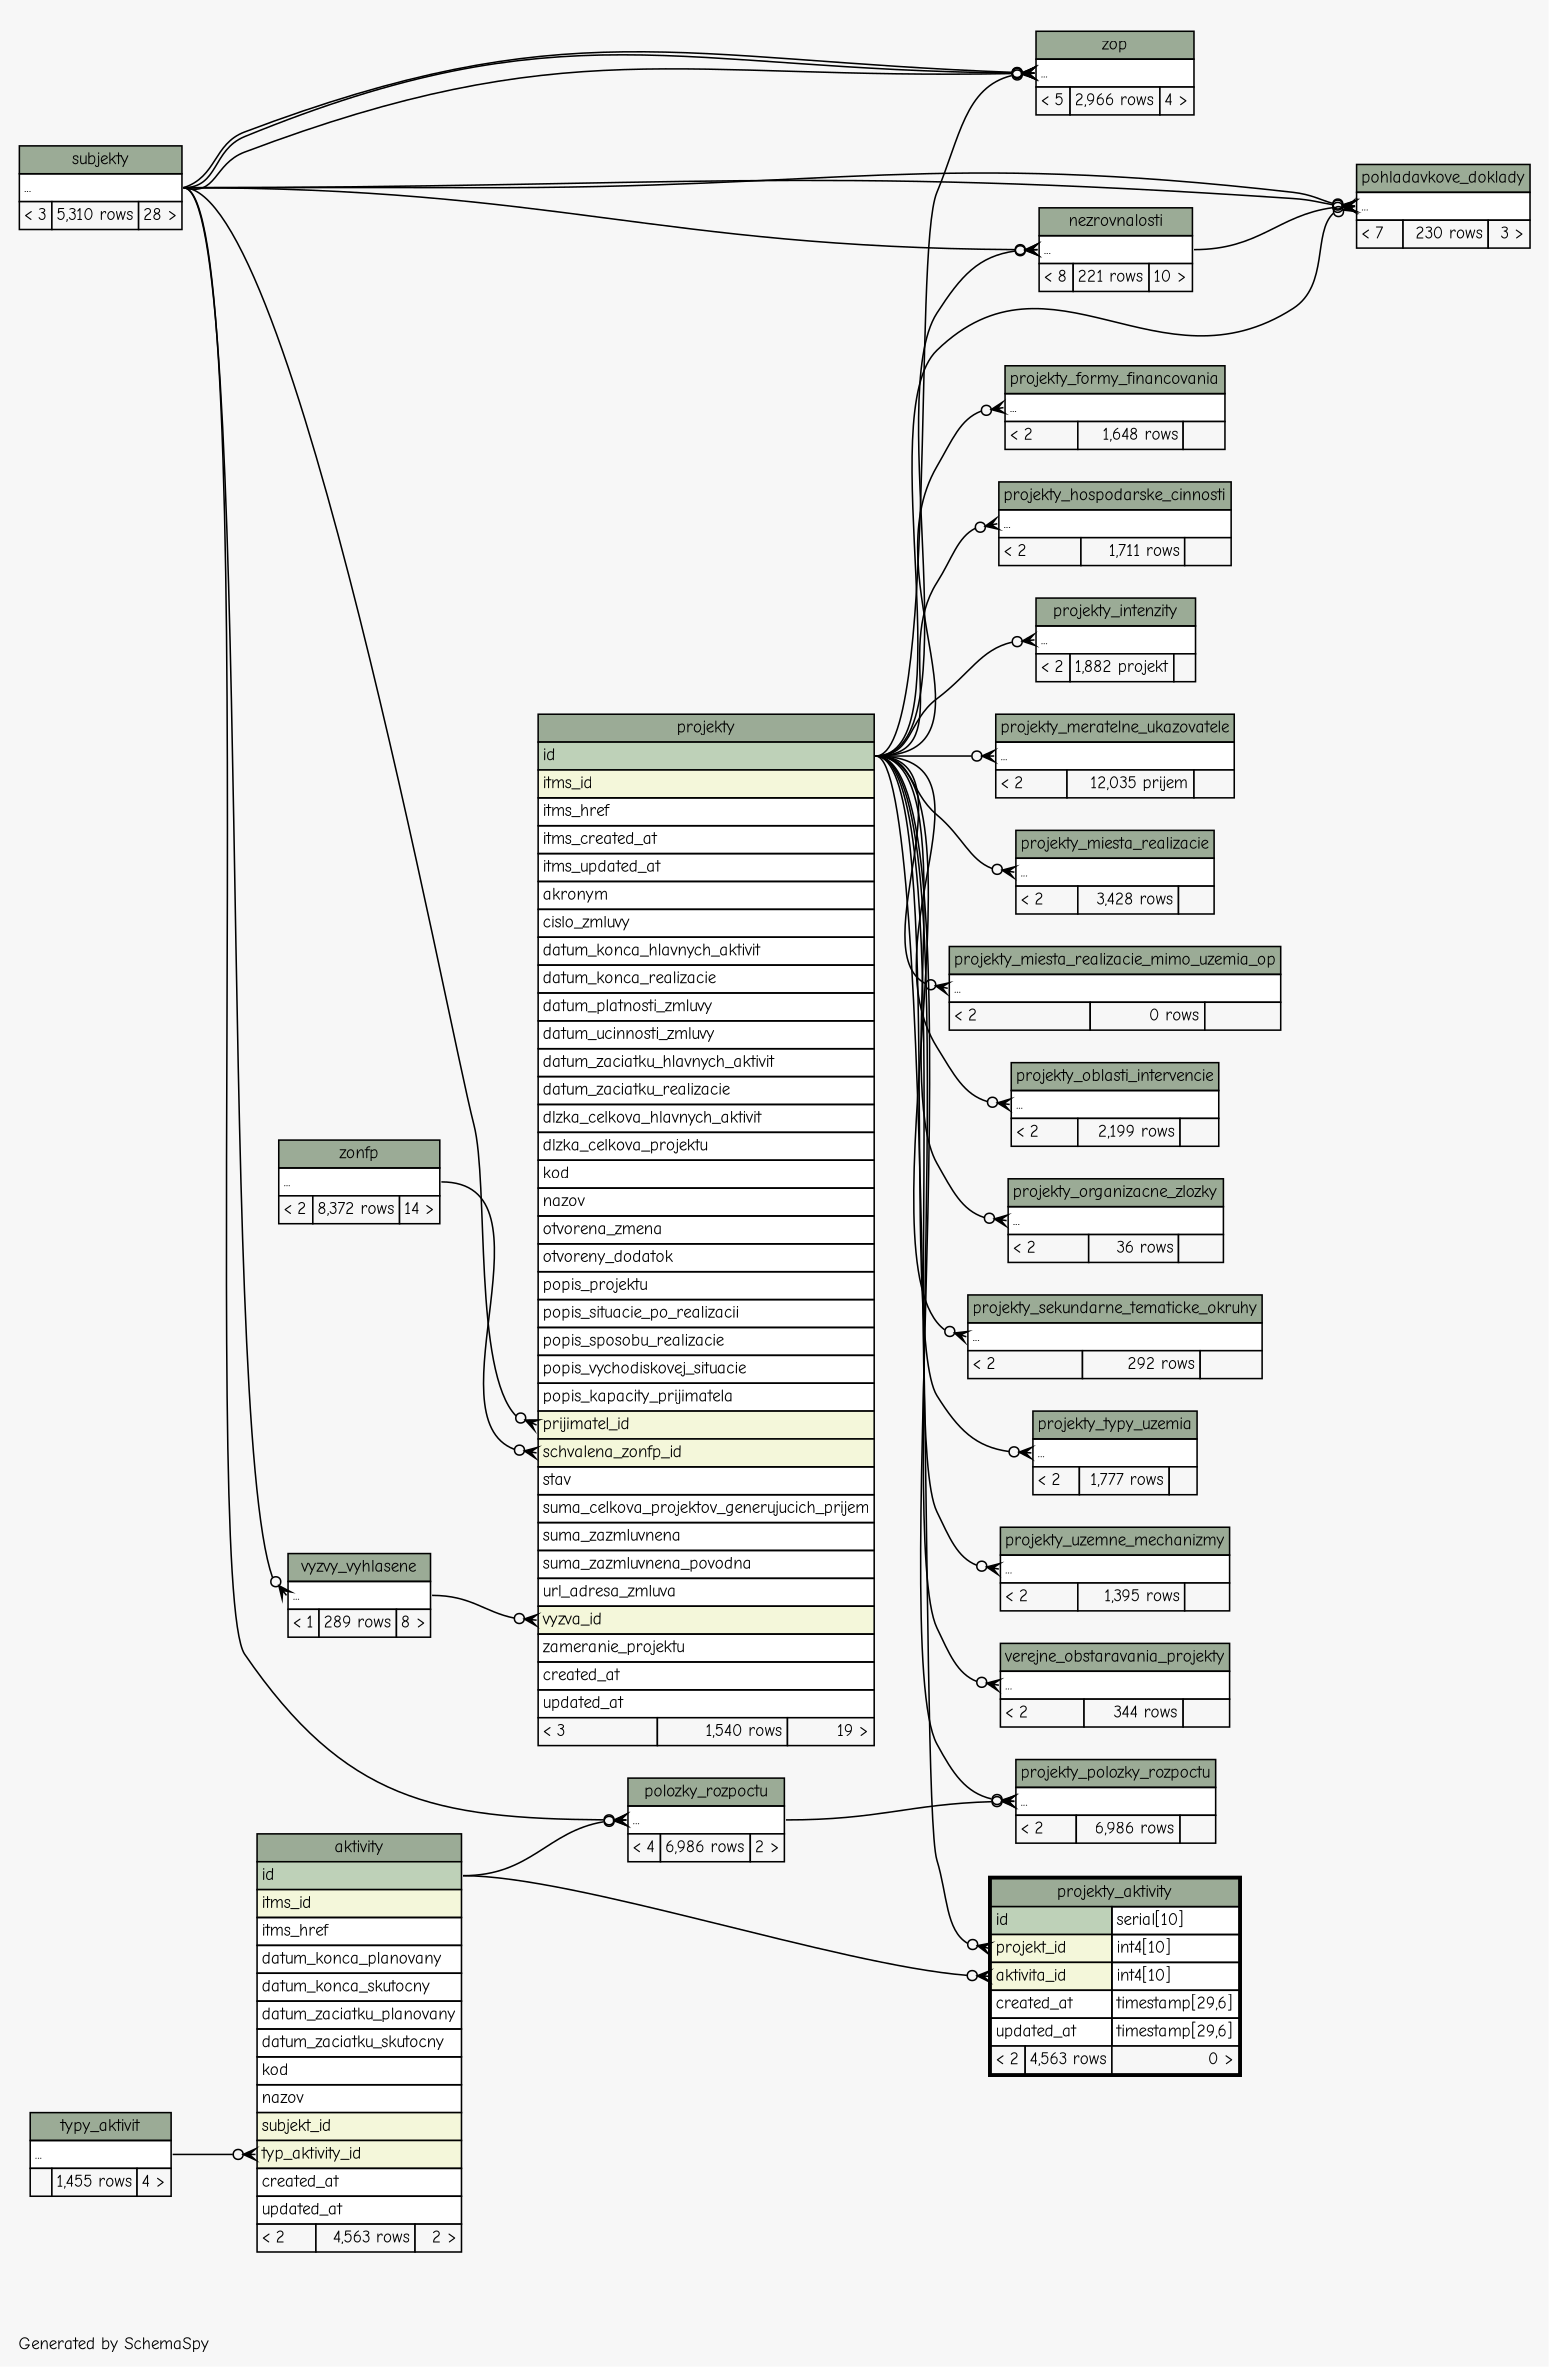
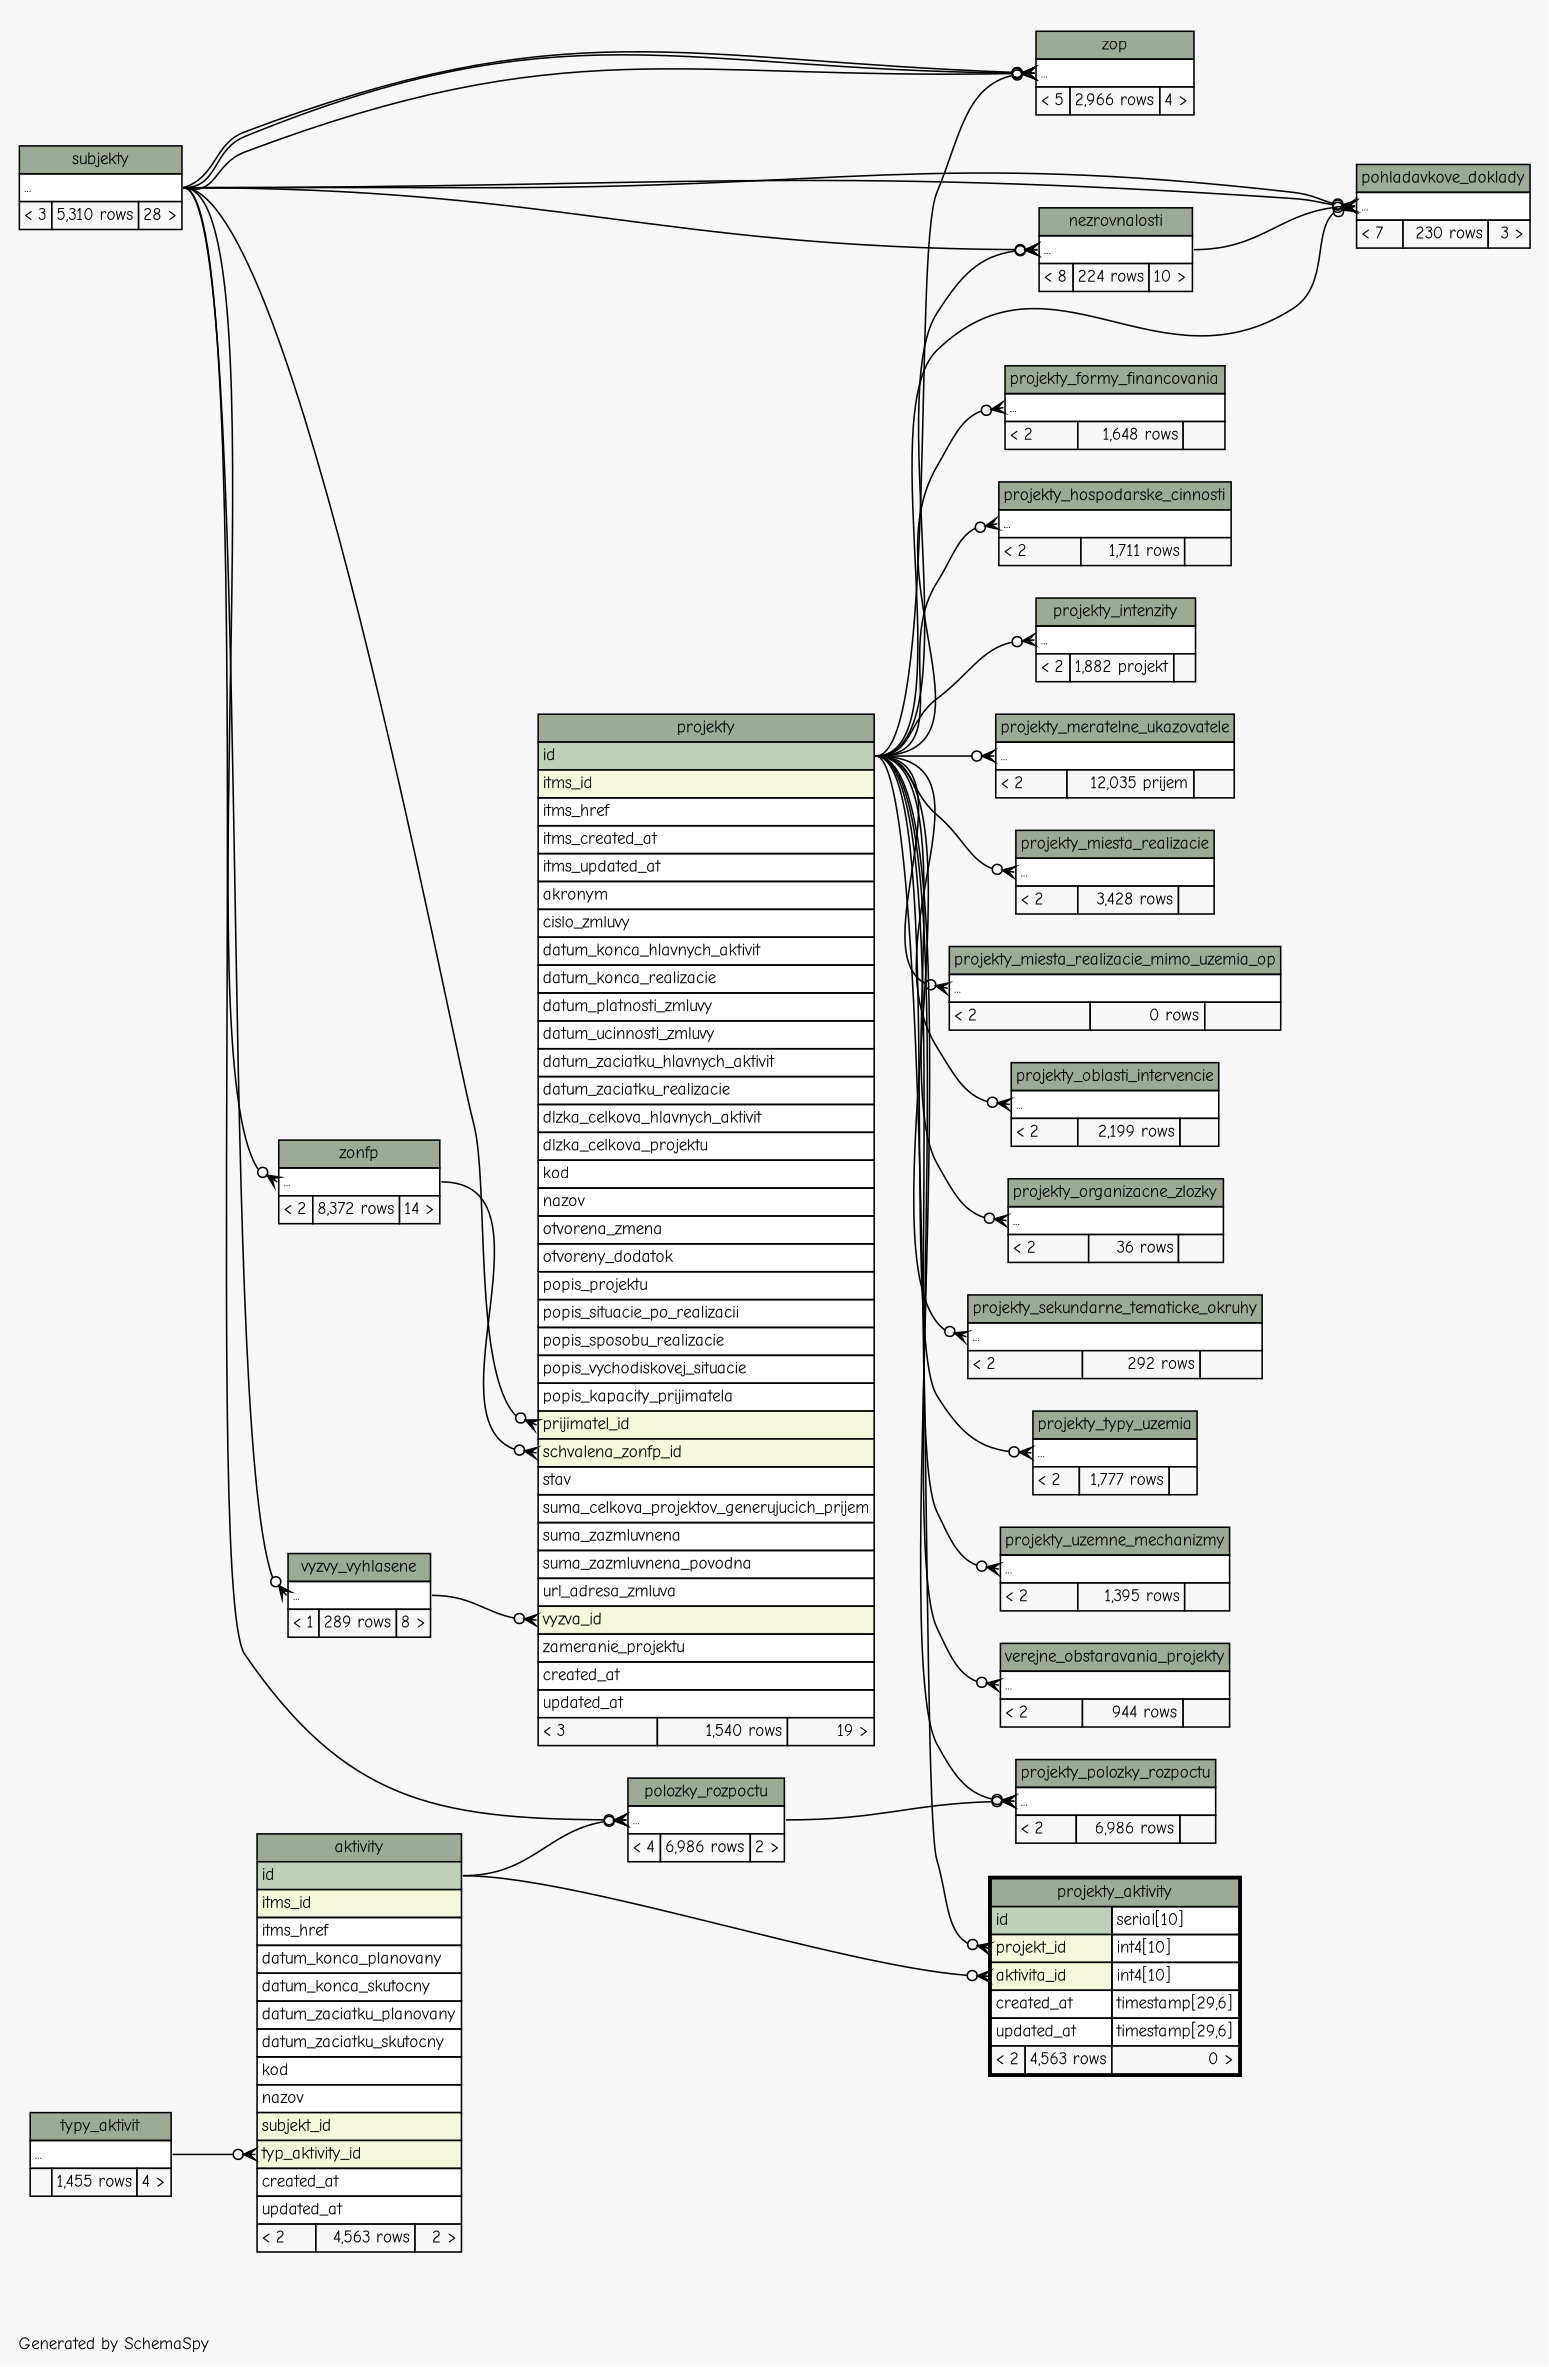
(1111, 277) -> (1111, 277)
none -> (231, 425)
(1146, 1712) -> (1145, 1712)
